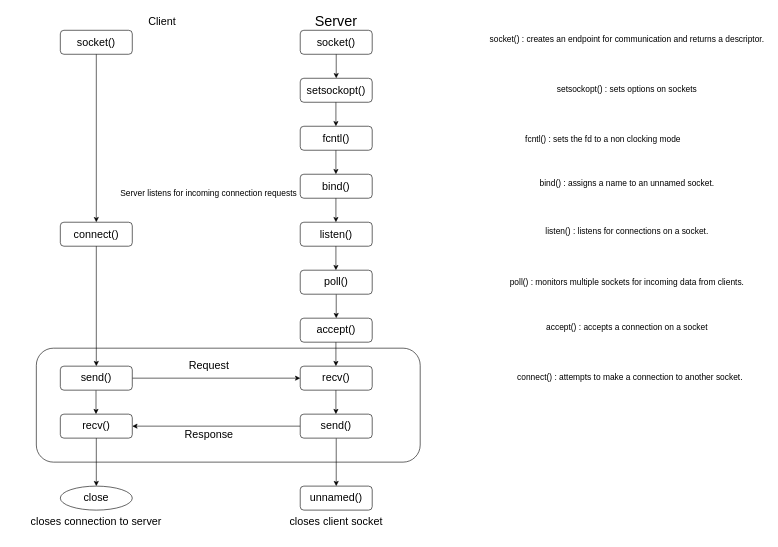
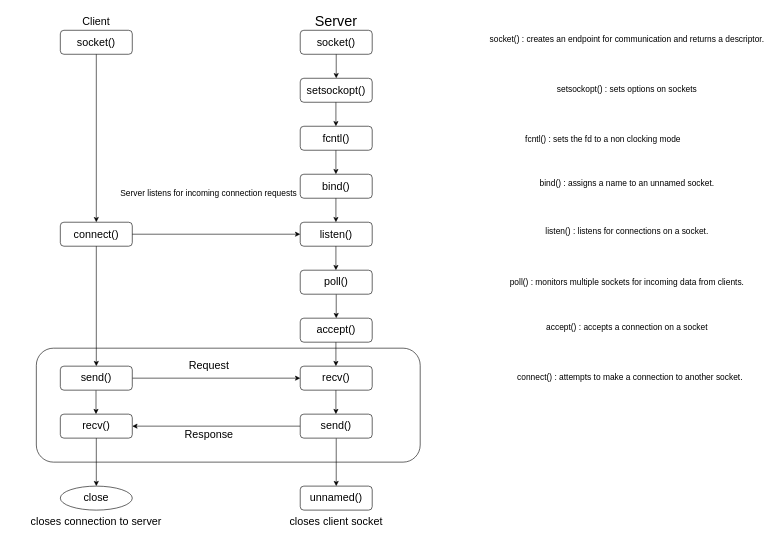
(162, 21) -> (96, 21)
none -> (294, 234)
